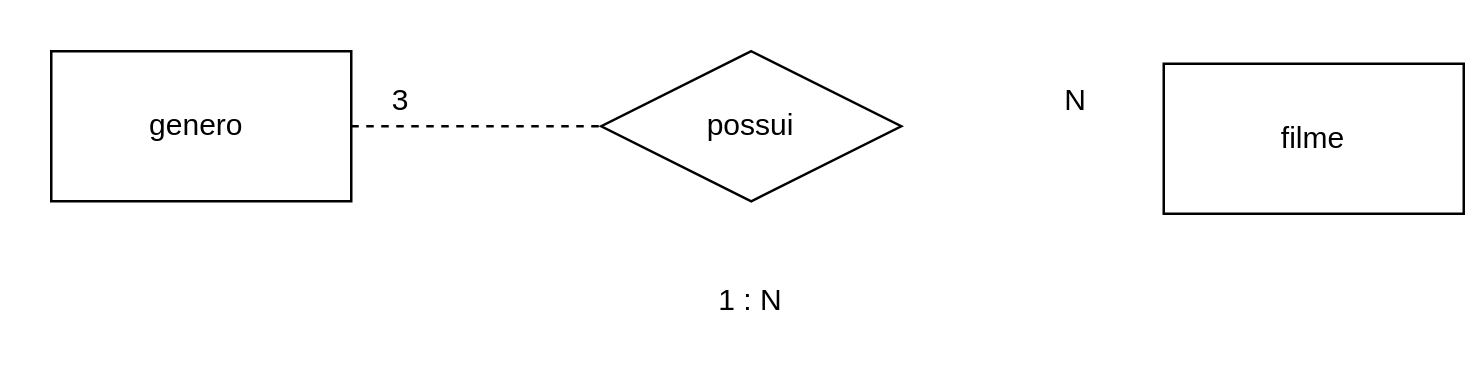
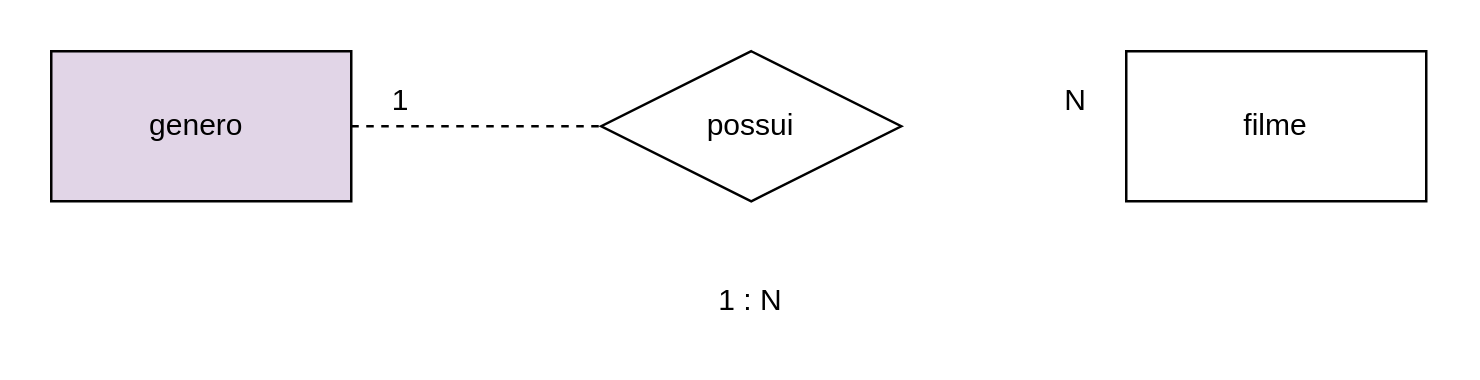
(401, 101) -> (401, 101)
(201, 126) -> (201, 126)
(1314, 139) -> (1276, 126)
